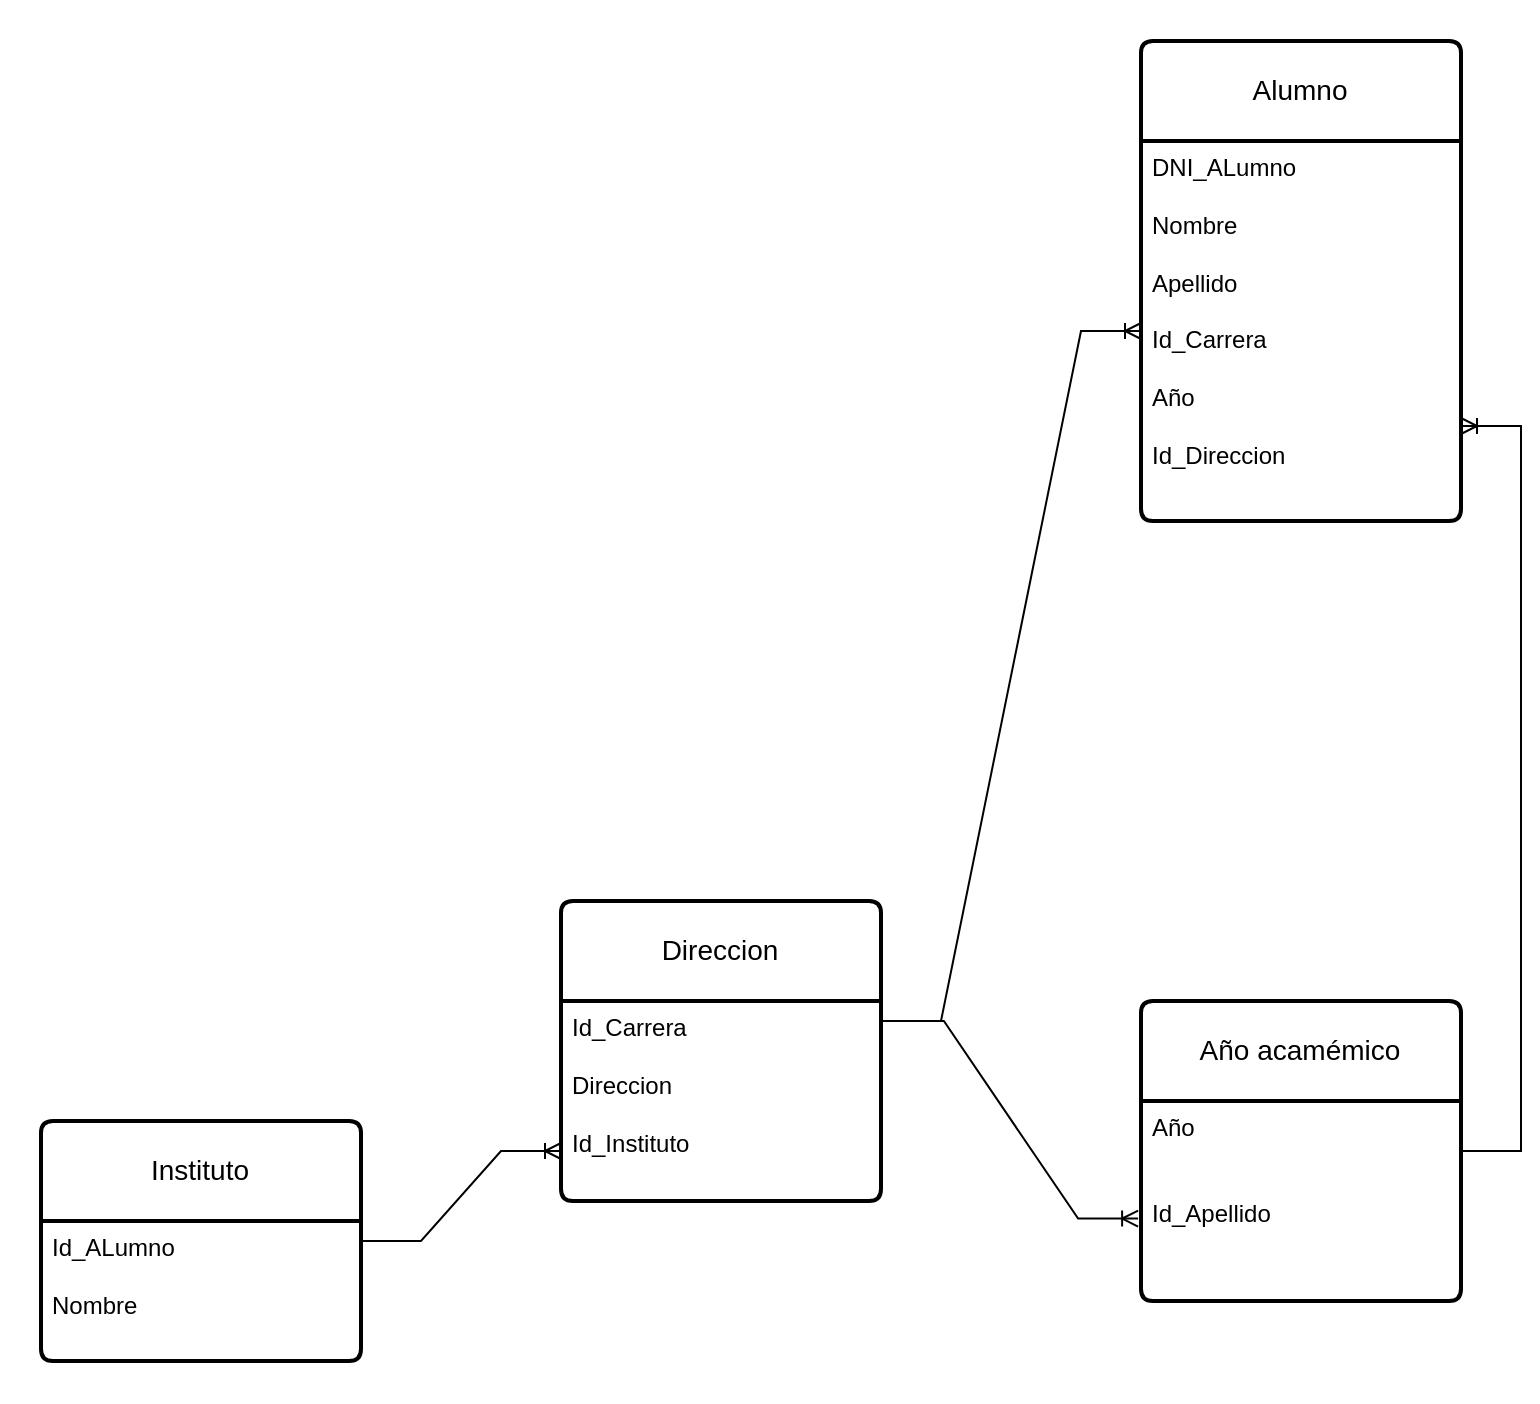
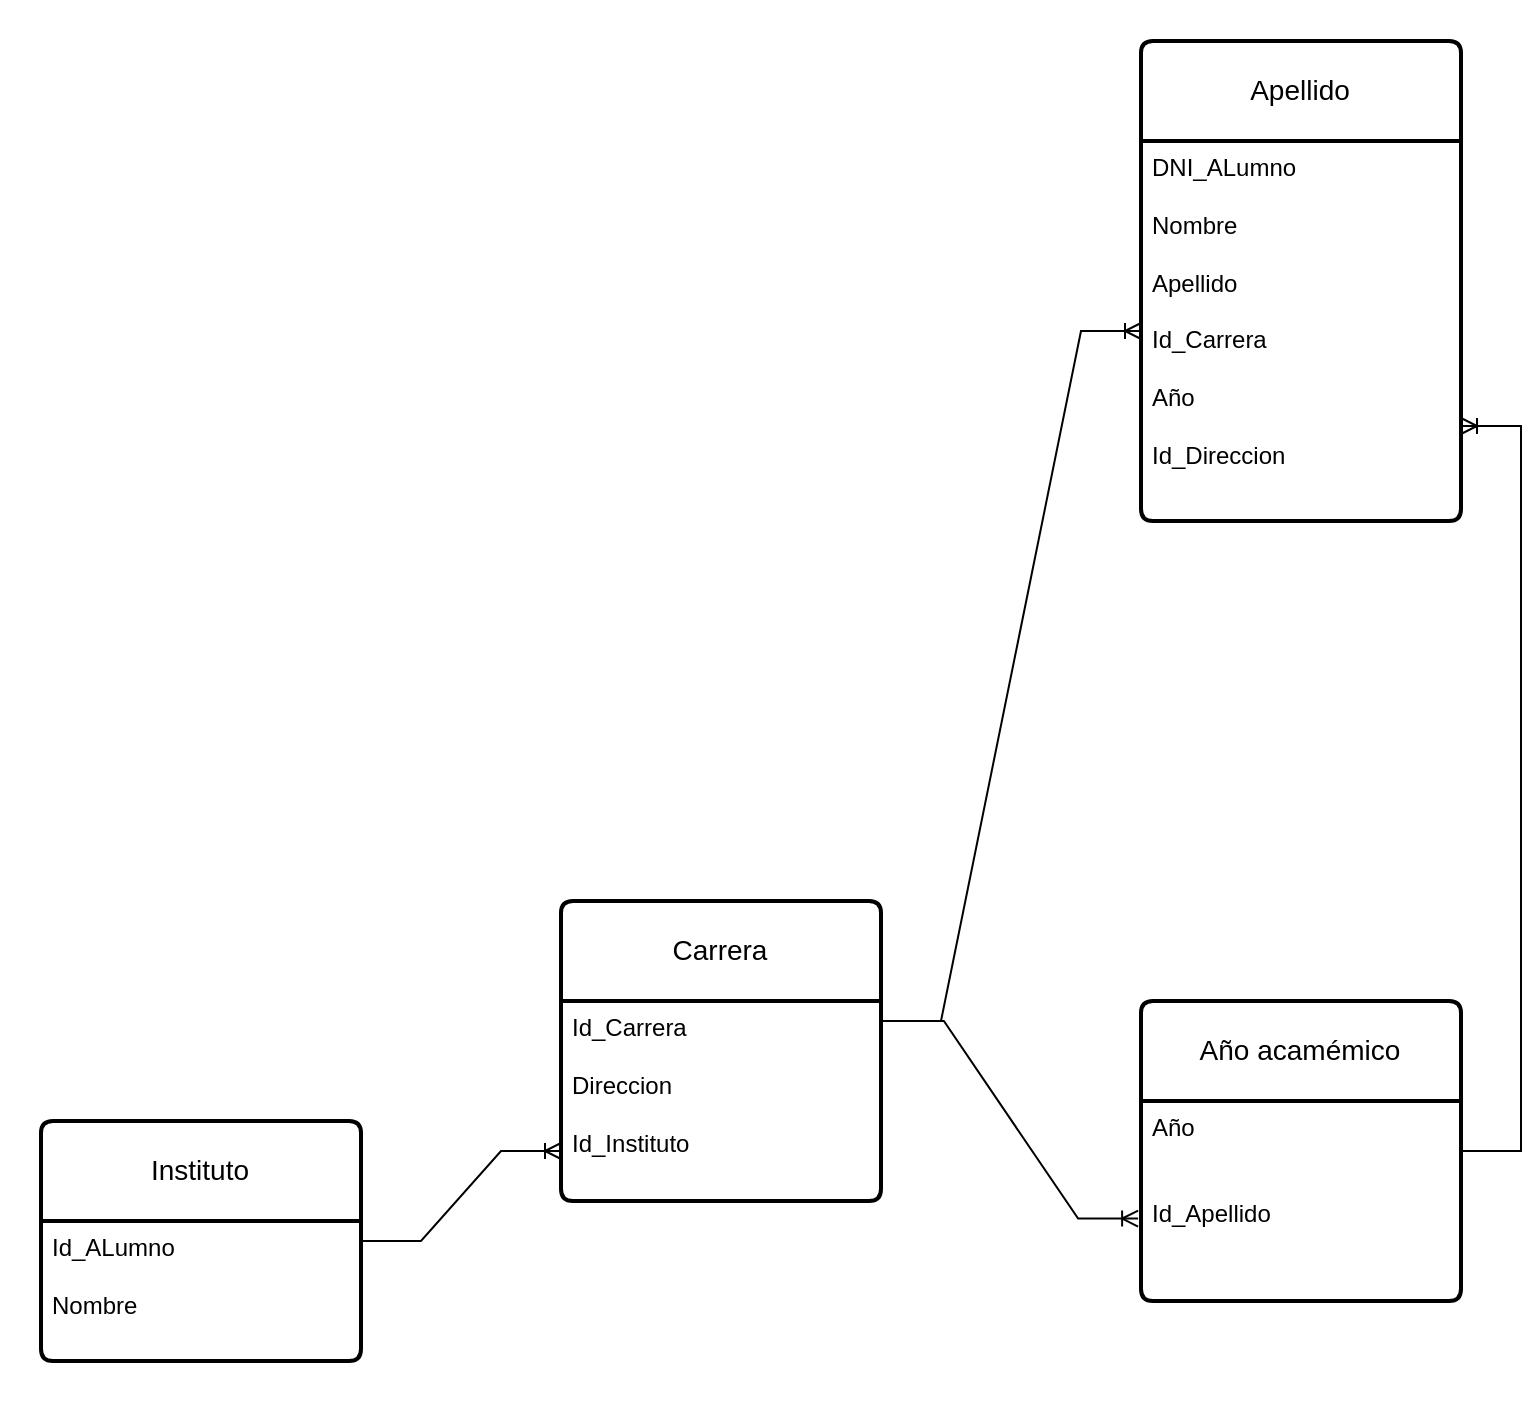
(1301, 91) -> (1301, 91)
(721, 951) -> (721, 951)
